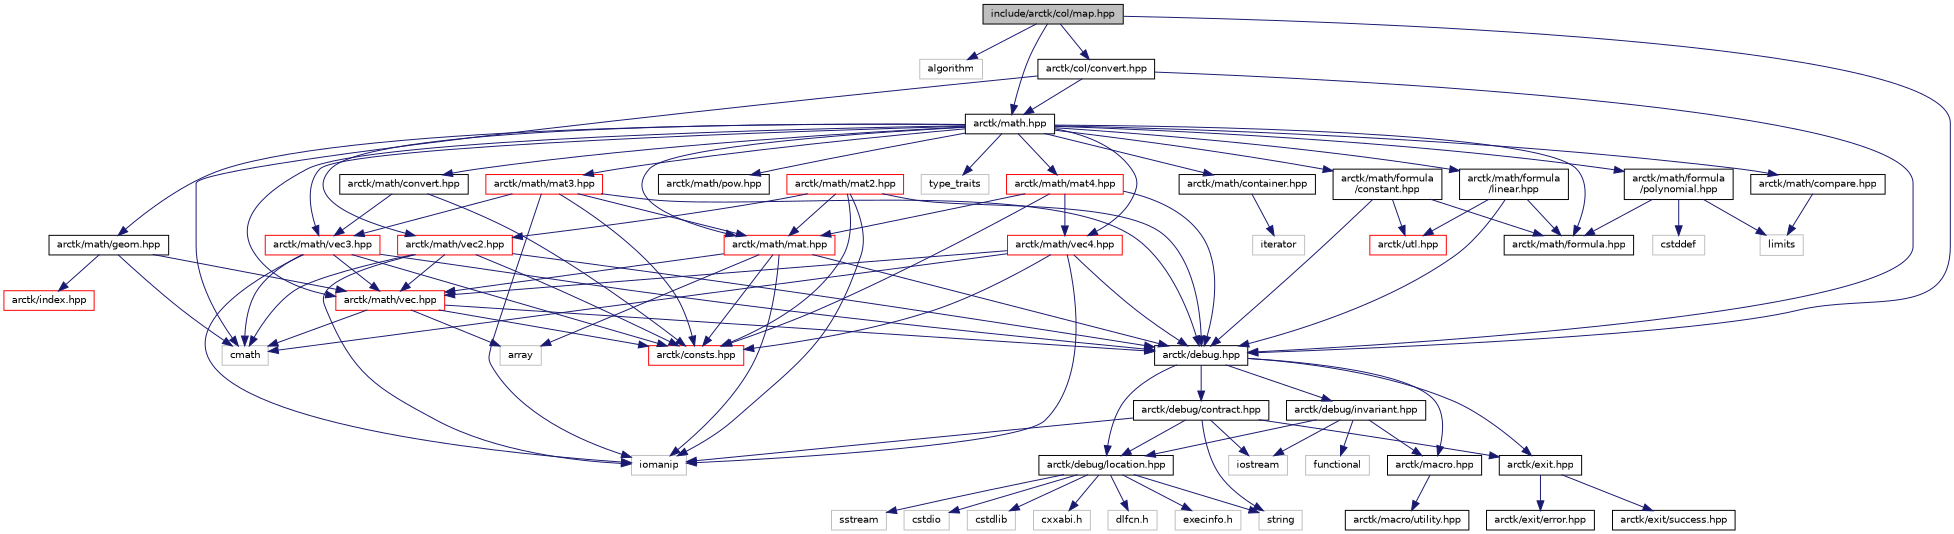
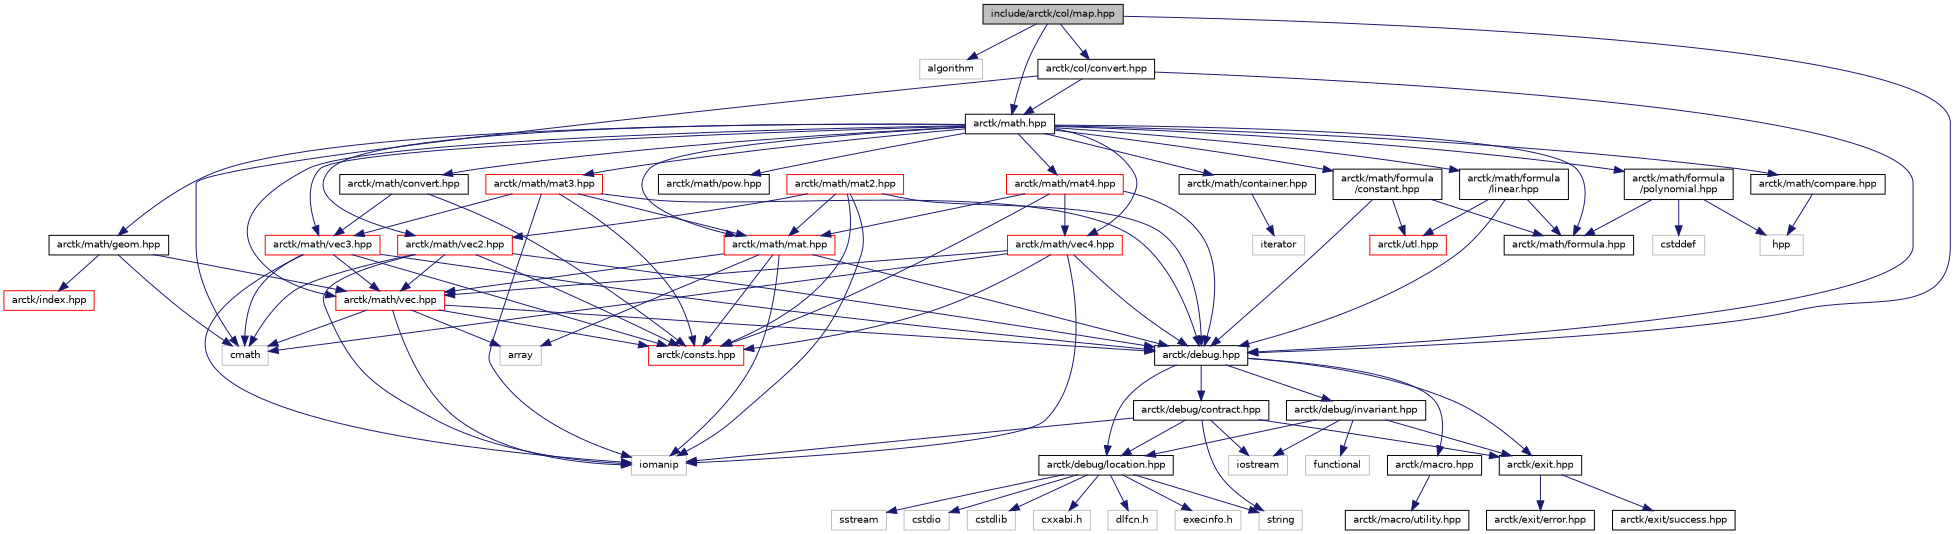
(955, 184) -> none
(1782, 245) -> (1782, 245)
none -> (470, 427)
(1388, 433) -> (1449, 438)
